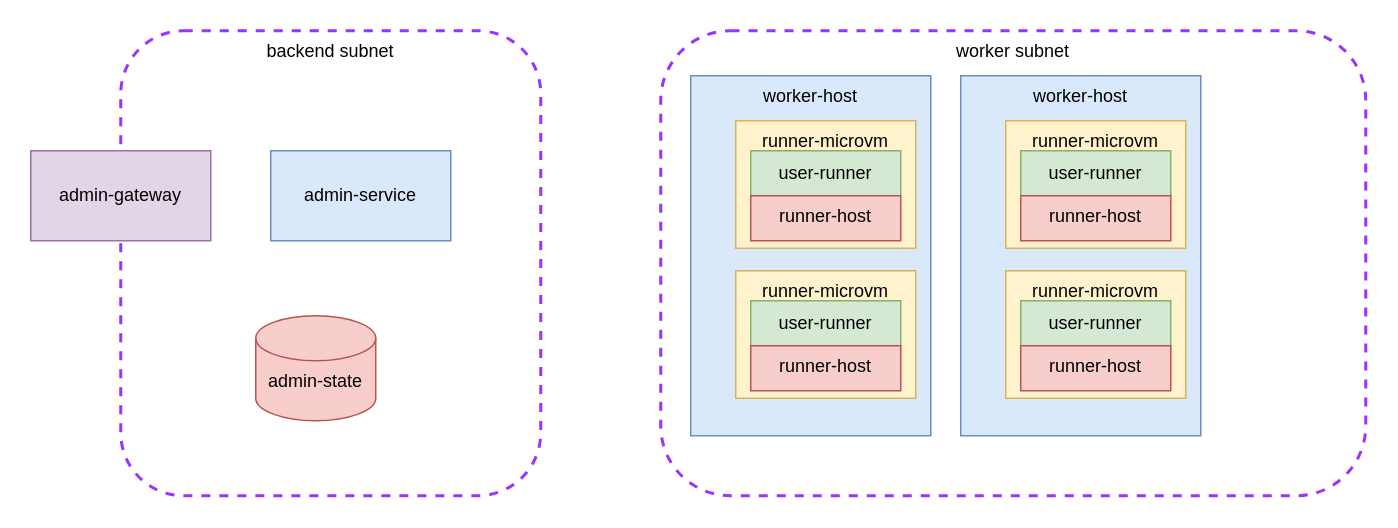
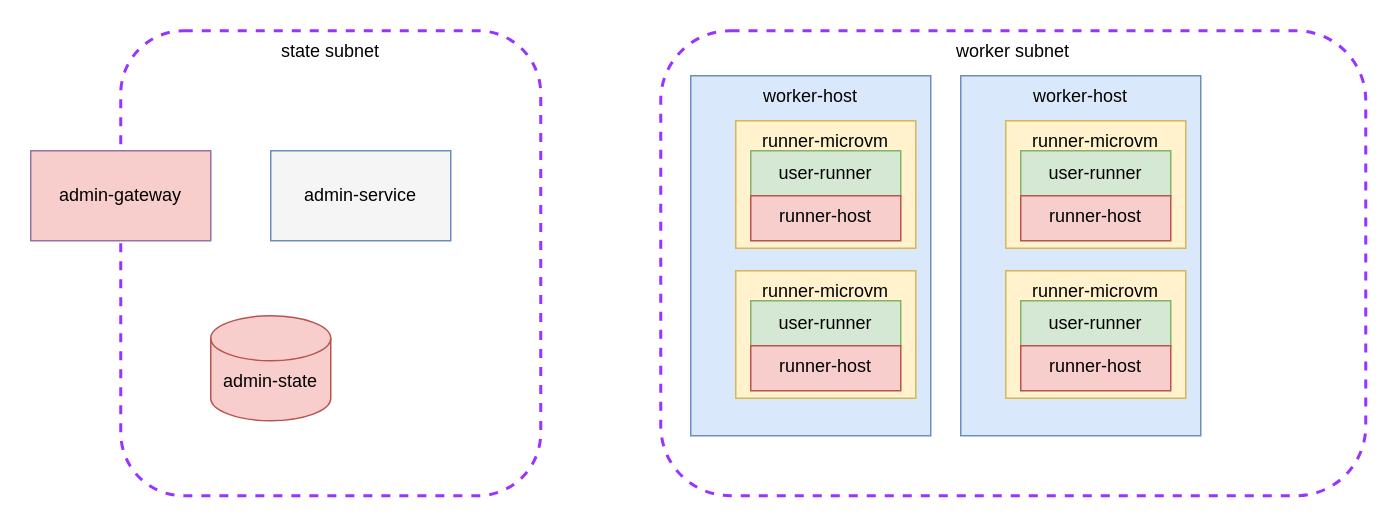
(331, 52) -> (331, 52)
(121, 196) -> (121, 196)
(361, 196) -> (361, 196)
(316, 368) -> (271, 368)
